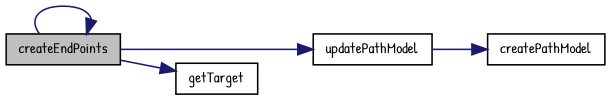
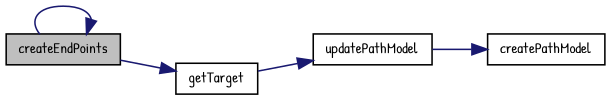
(209, 49) -> (278, 67)
